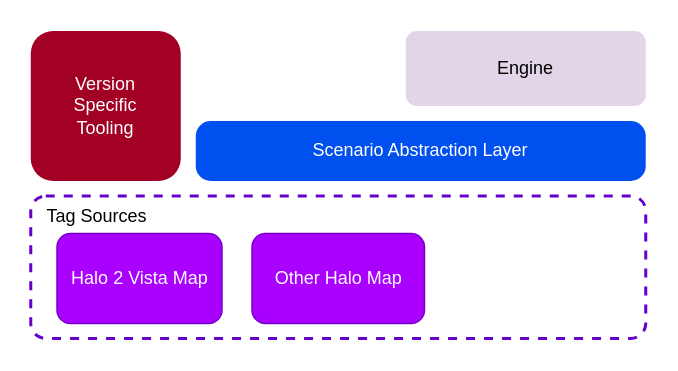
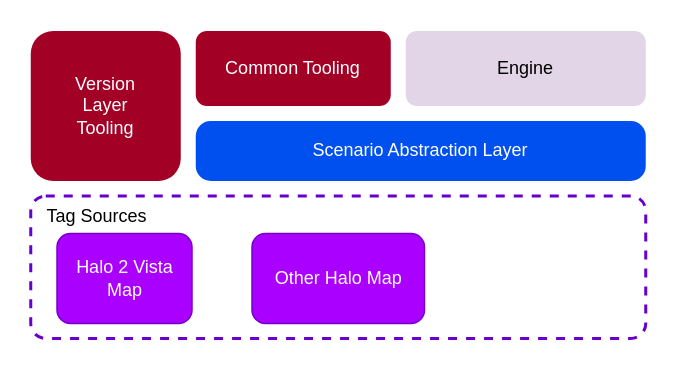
none -> (293, 68)
(106, 106) -> (106, 106)
(140, 278) -> (125, 278)
